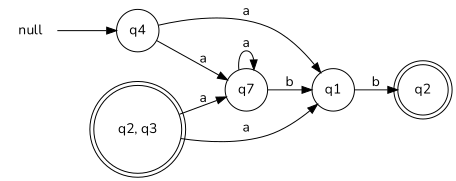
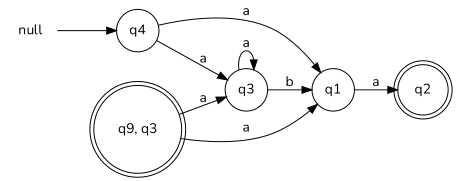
(376, 82) -> (376, 82)
(246, 90) -> (246, 90)
(138, 129) -> (138, 129)
